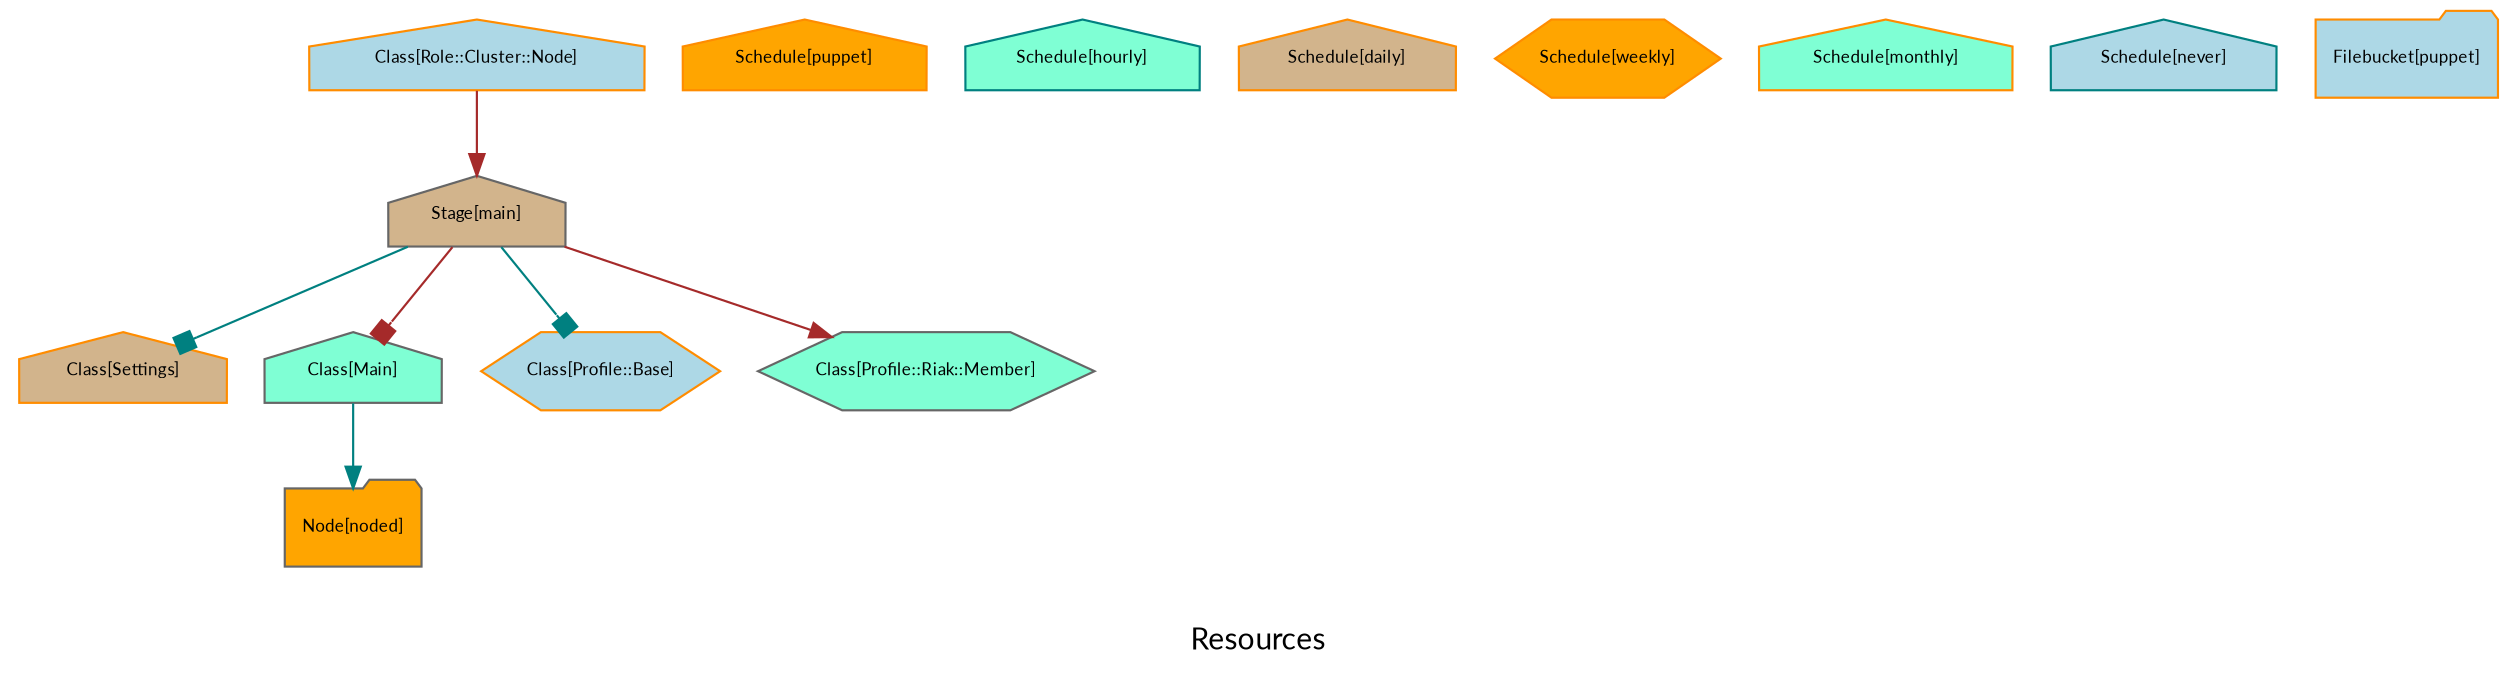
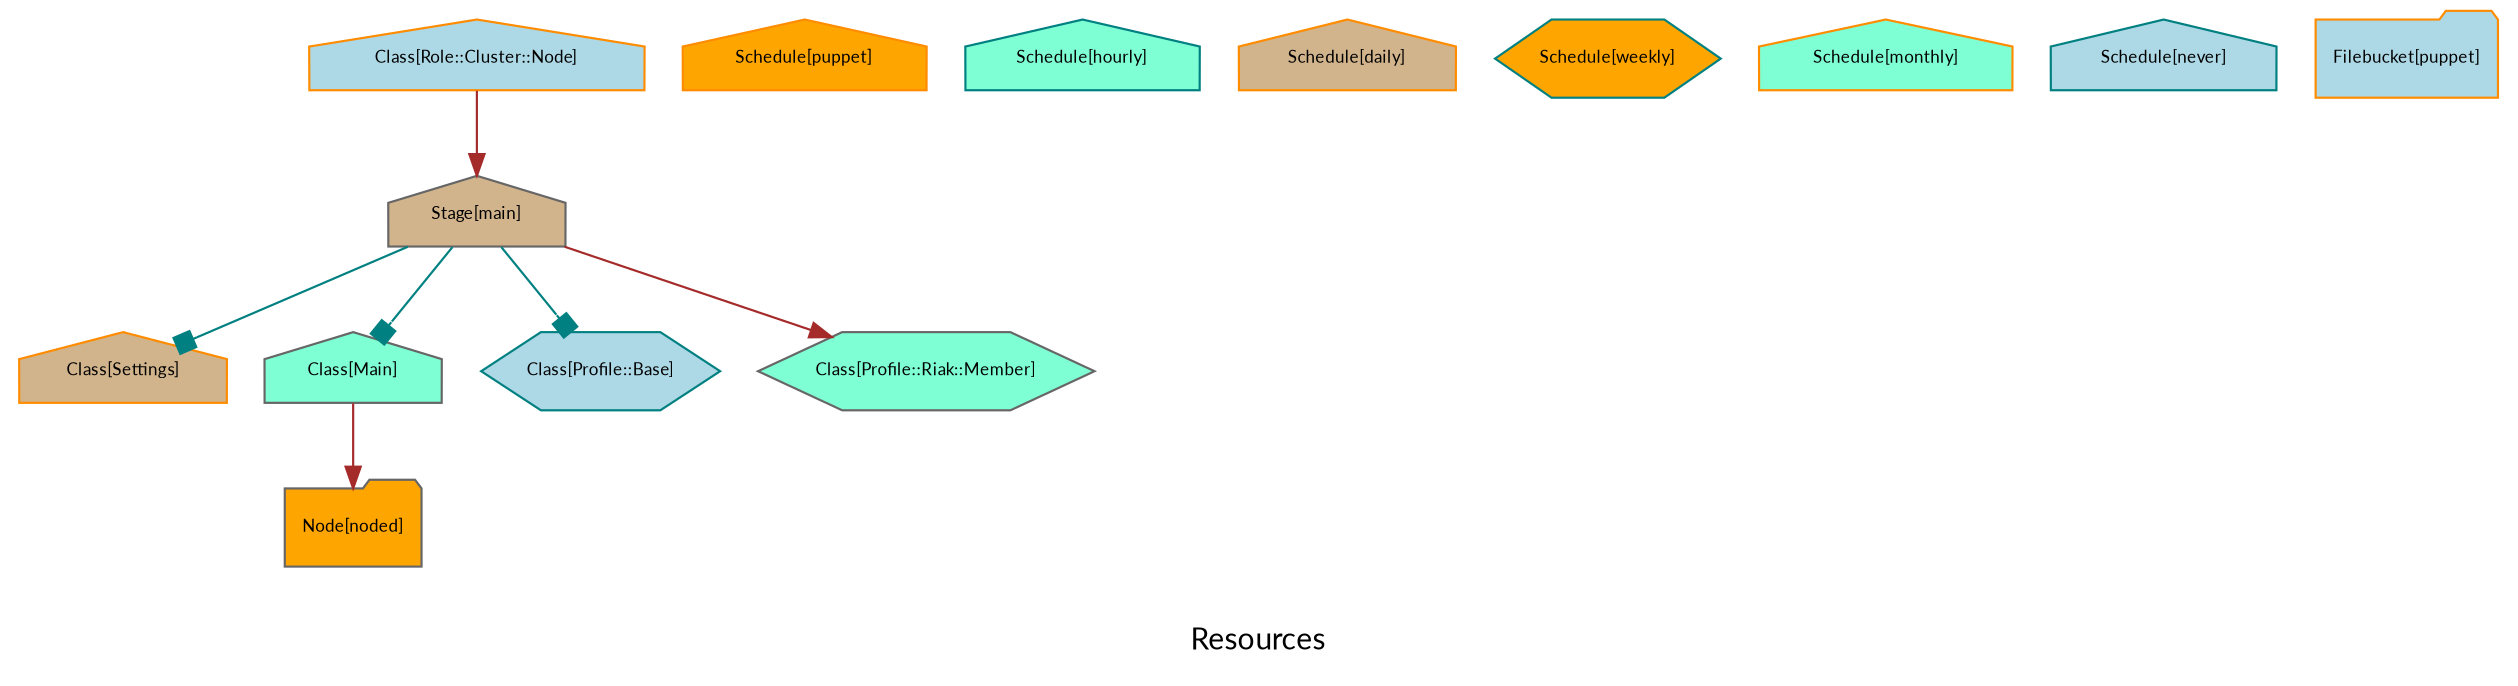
(1608, 59) -> (1608, 59)
(422, 284) -> (422, 284)
(601, 371) -> (601, 371)
(353, 435) -> (353, 435)
